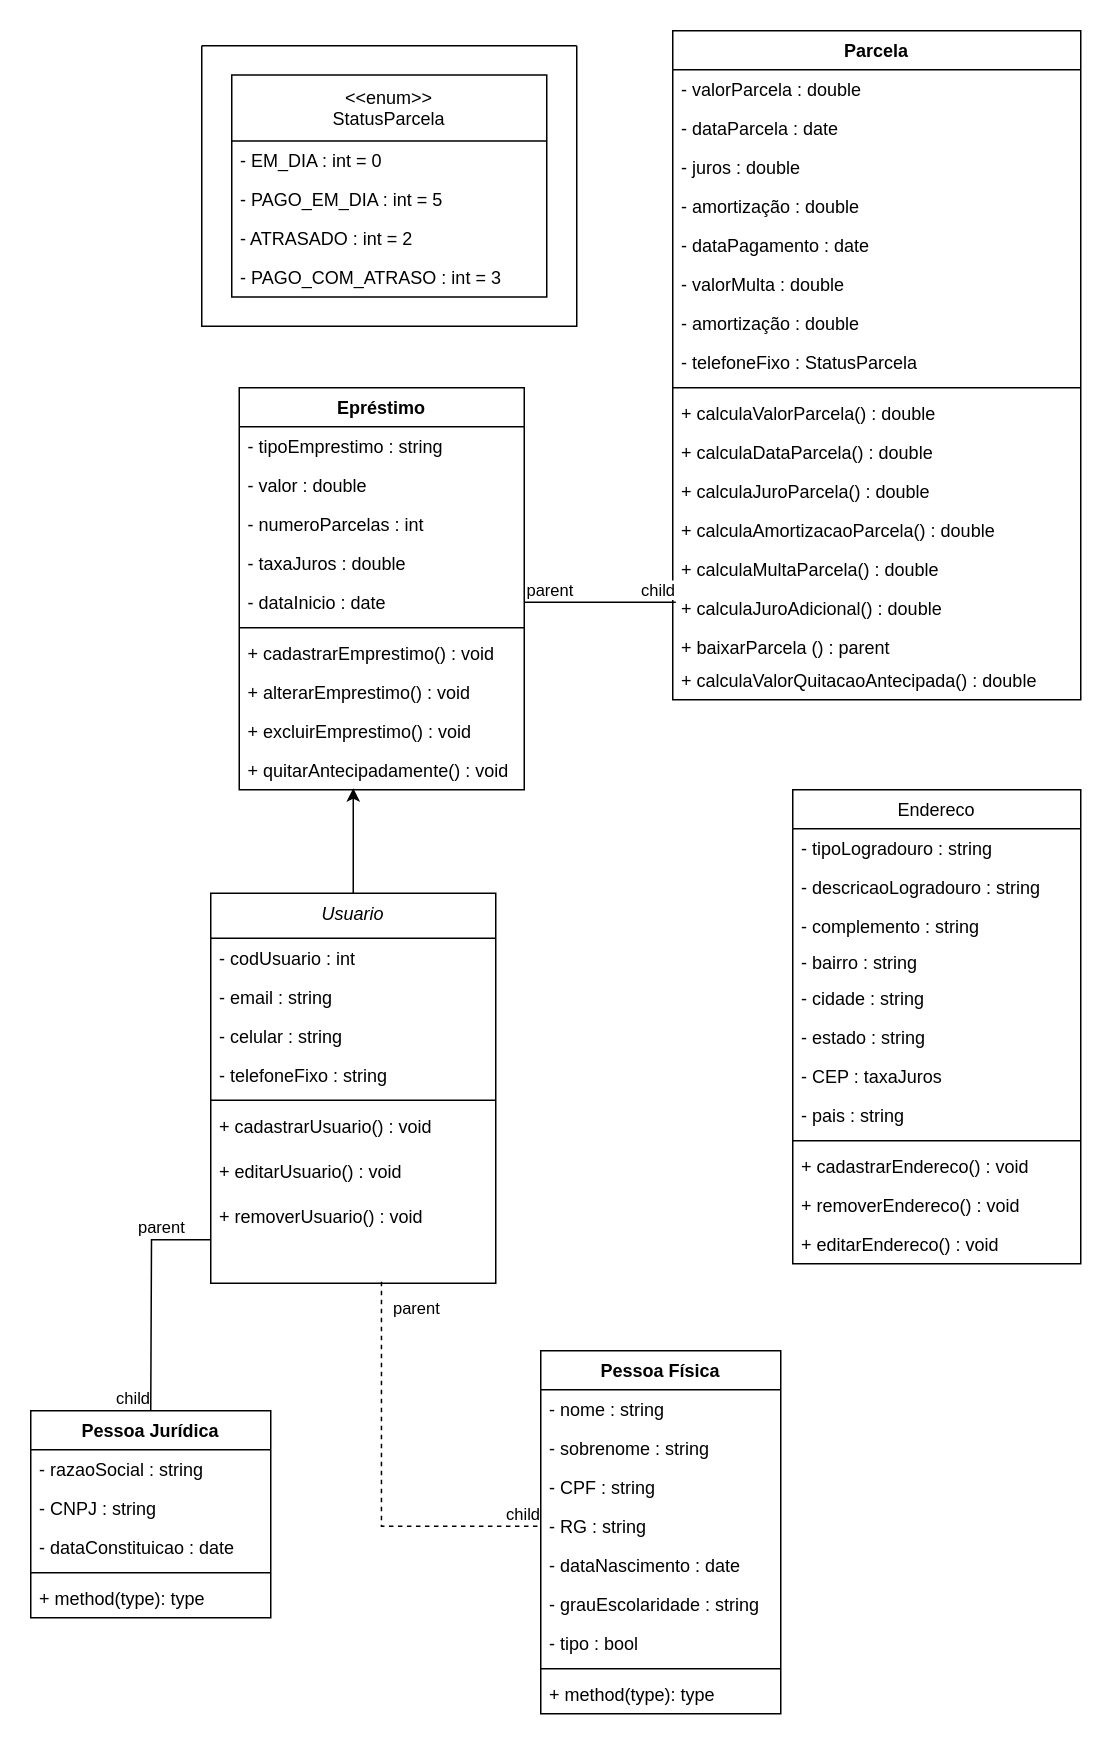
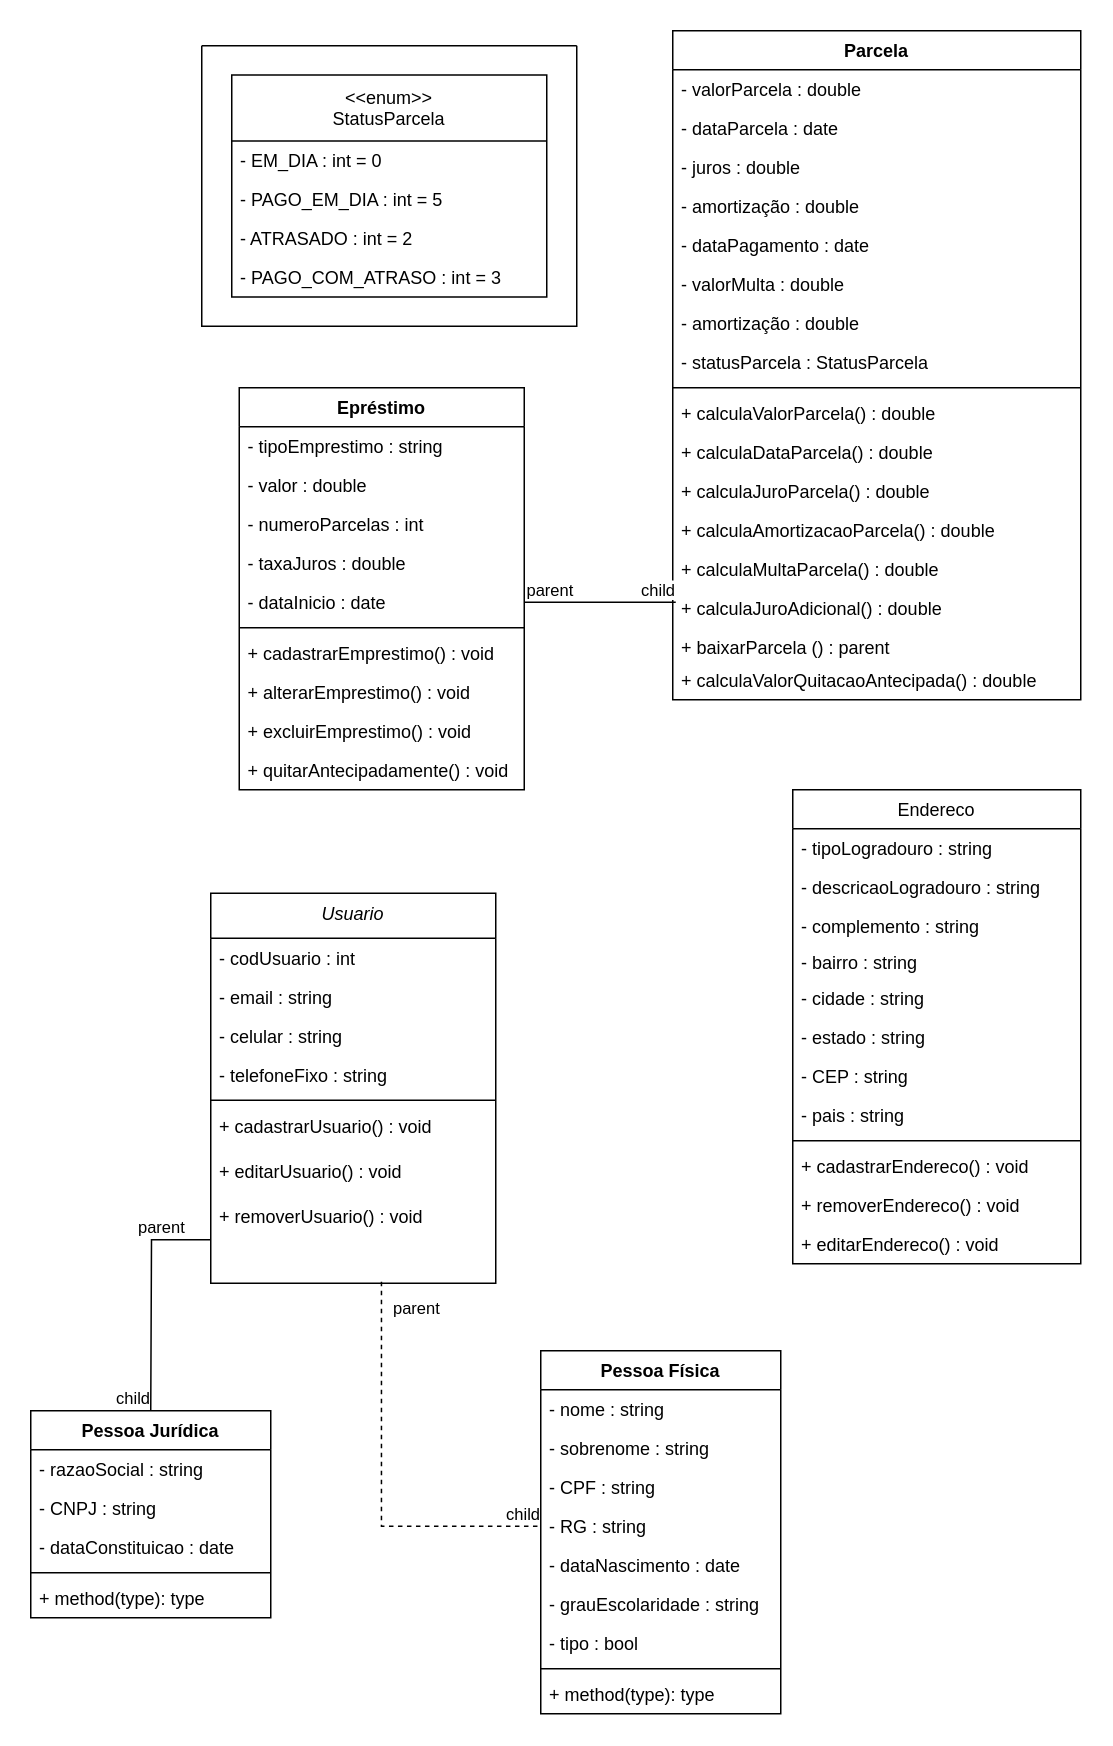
(816, 363) -> (823, 363)
(353, 846) -> none
(877, 1077) -> (860, 1077)
